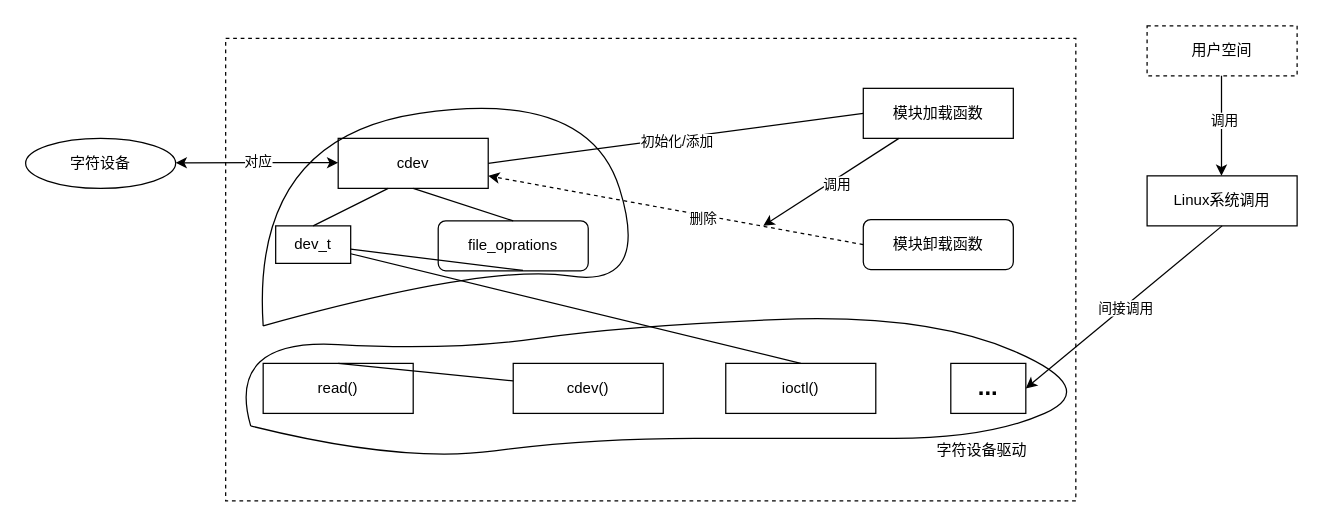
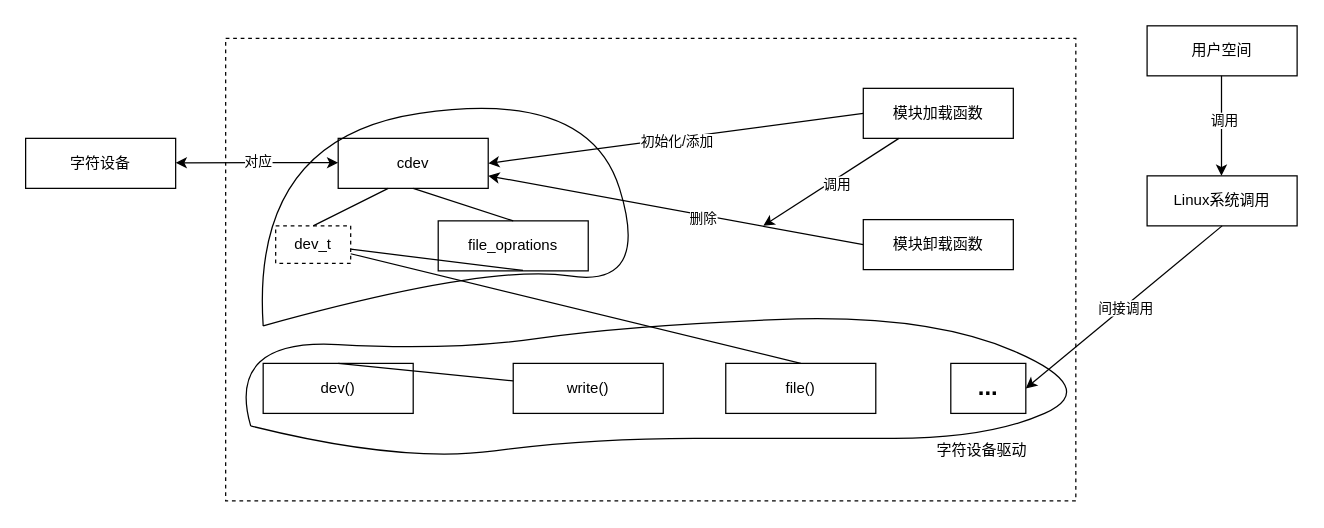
(1222, 51) -> (1222, 51)
(494, 162) -> (498, 162)
(101, 163) -> (101, 163)
(593, 195) -> (593, 195)
(313, 244) -> (313, 244)
(938, 244) -> (938, 244)
(513, 246) -> (513, 246)
(338, 388) -> (338, 388)
(588, 388) -> (588, 388)
(801, 388) -> (801, 388)
